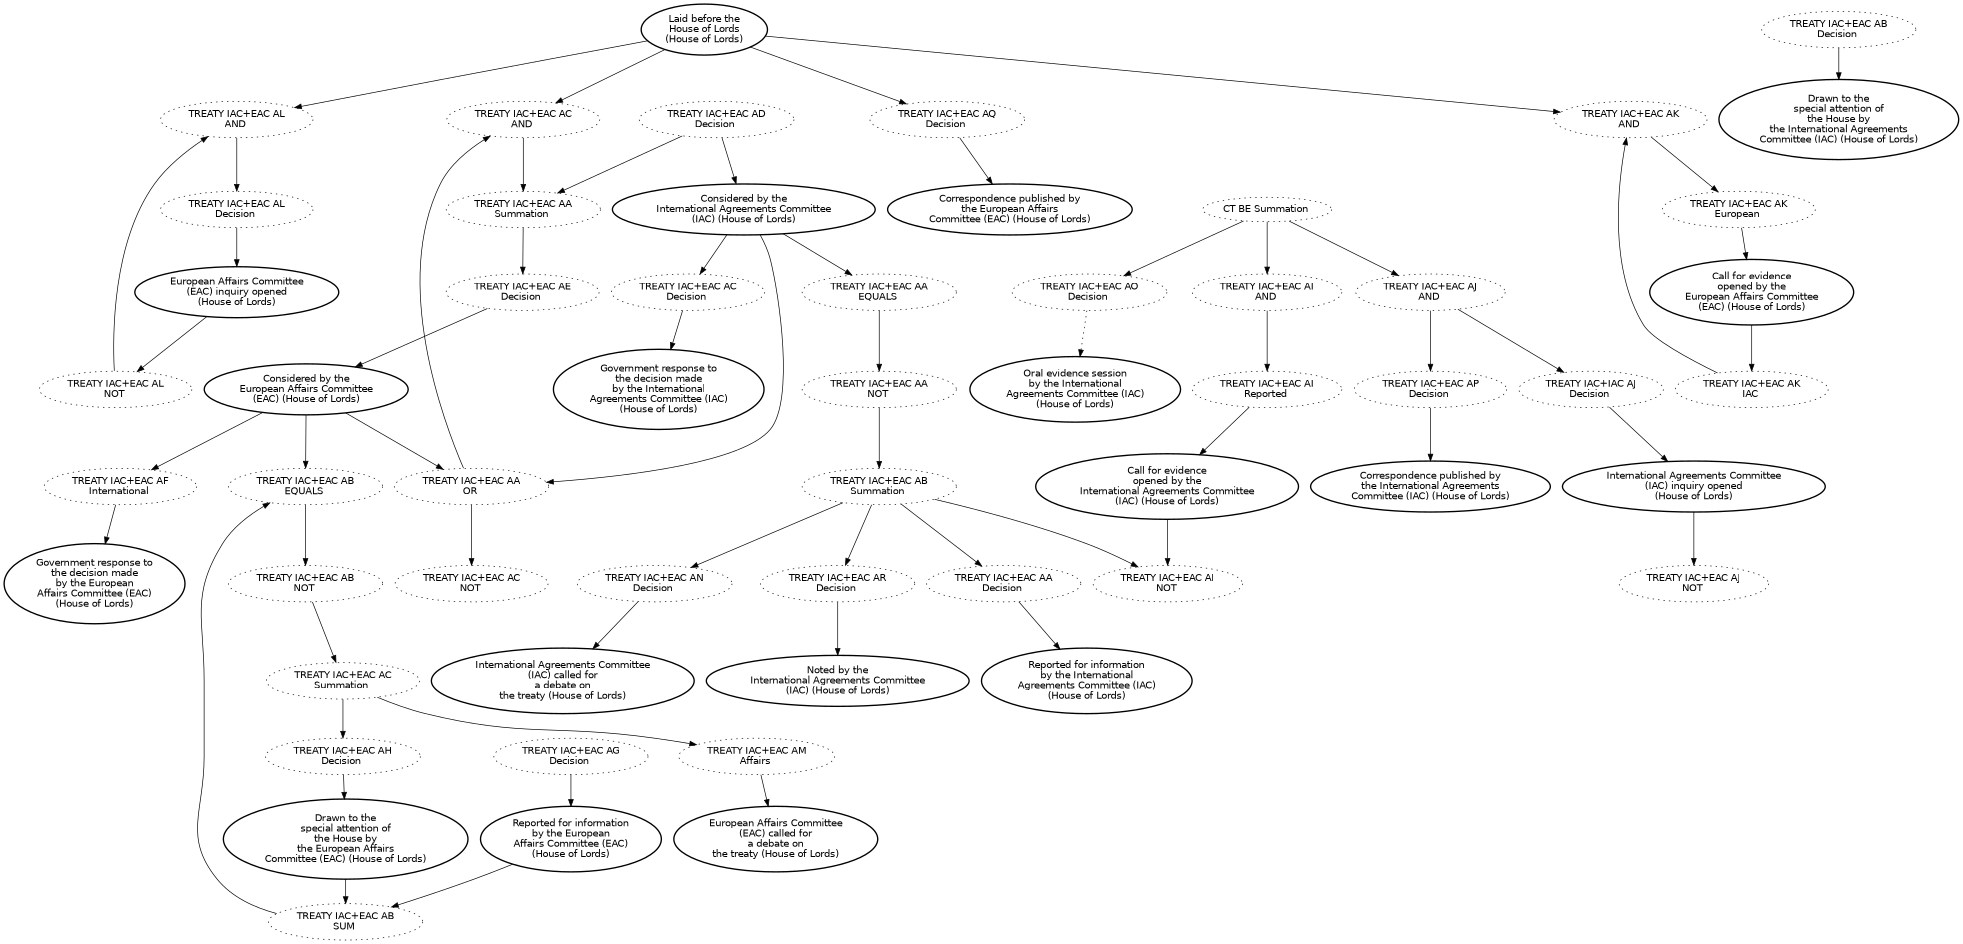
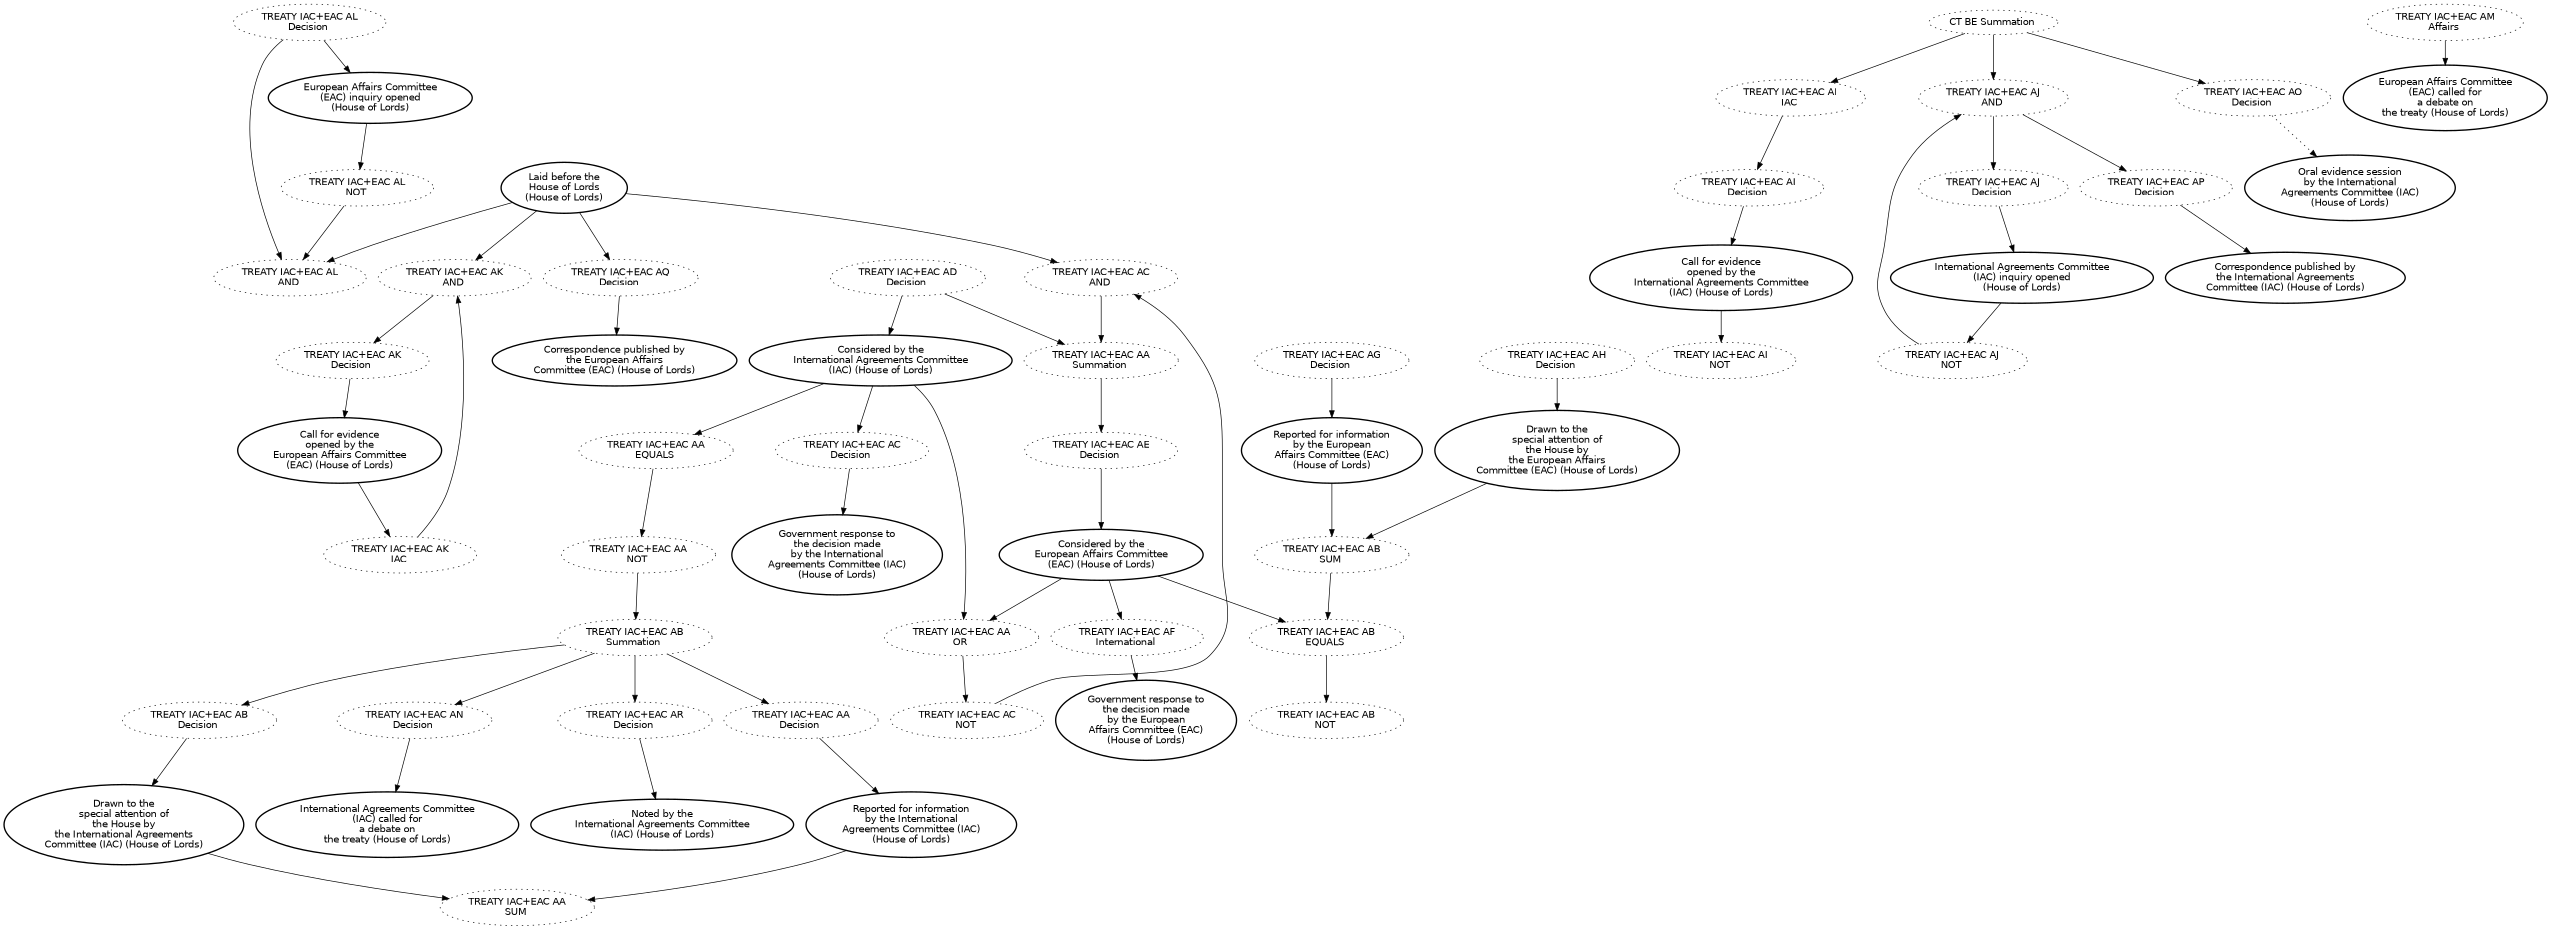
(237, 161) -> (251, 144)
(1739, 209) -> (353, 361)
none -> (1887, 227)
(1267, 292) -> (1791, 98)
(421, 296) -> (1224, 575)
(1267, 389) -> (1749, 188)
(1591, 389) -> (1993, 188)
(1035, 526) -> (405, 666)
(343, 681) -> none
none -> (517, 907)
